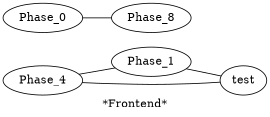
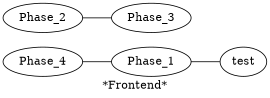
(43, 18) -> (43, 18)
(151, 18) -> (151, 18)
(151, 84) -> none
